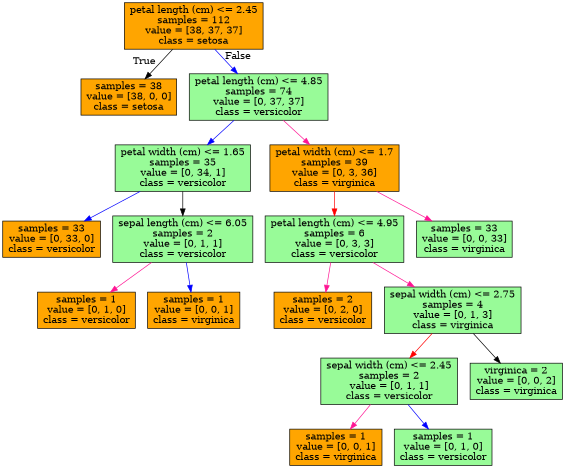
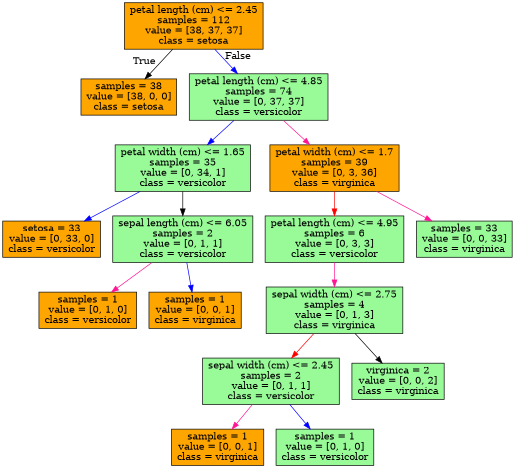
(52, 239) -> (52, 239)
(323, 310) -> none
